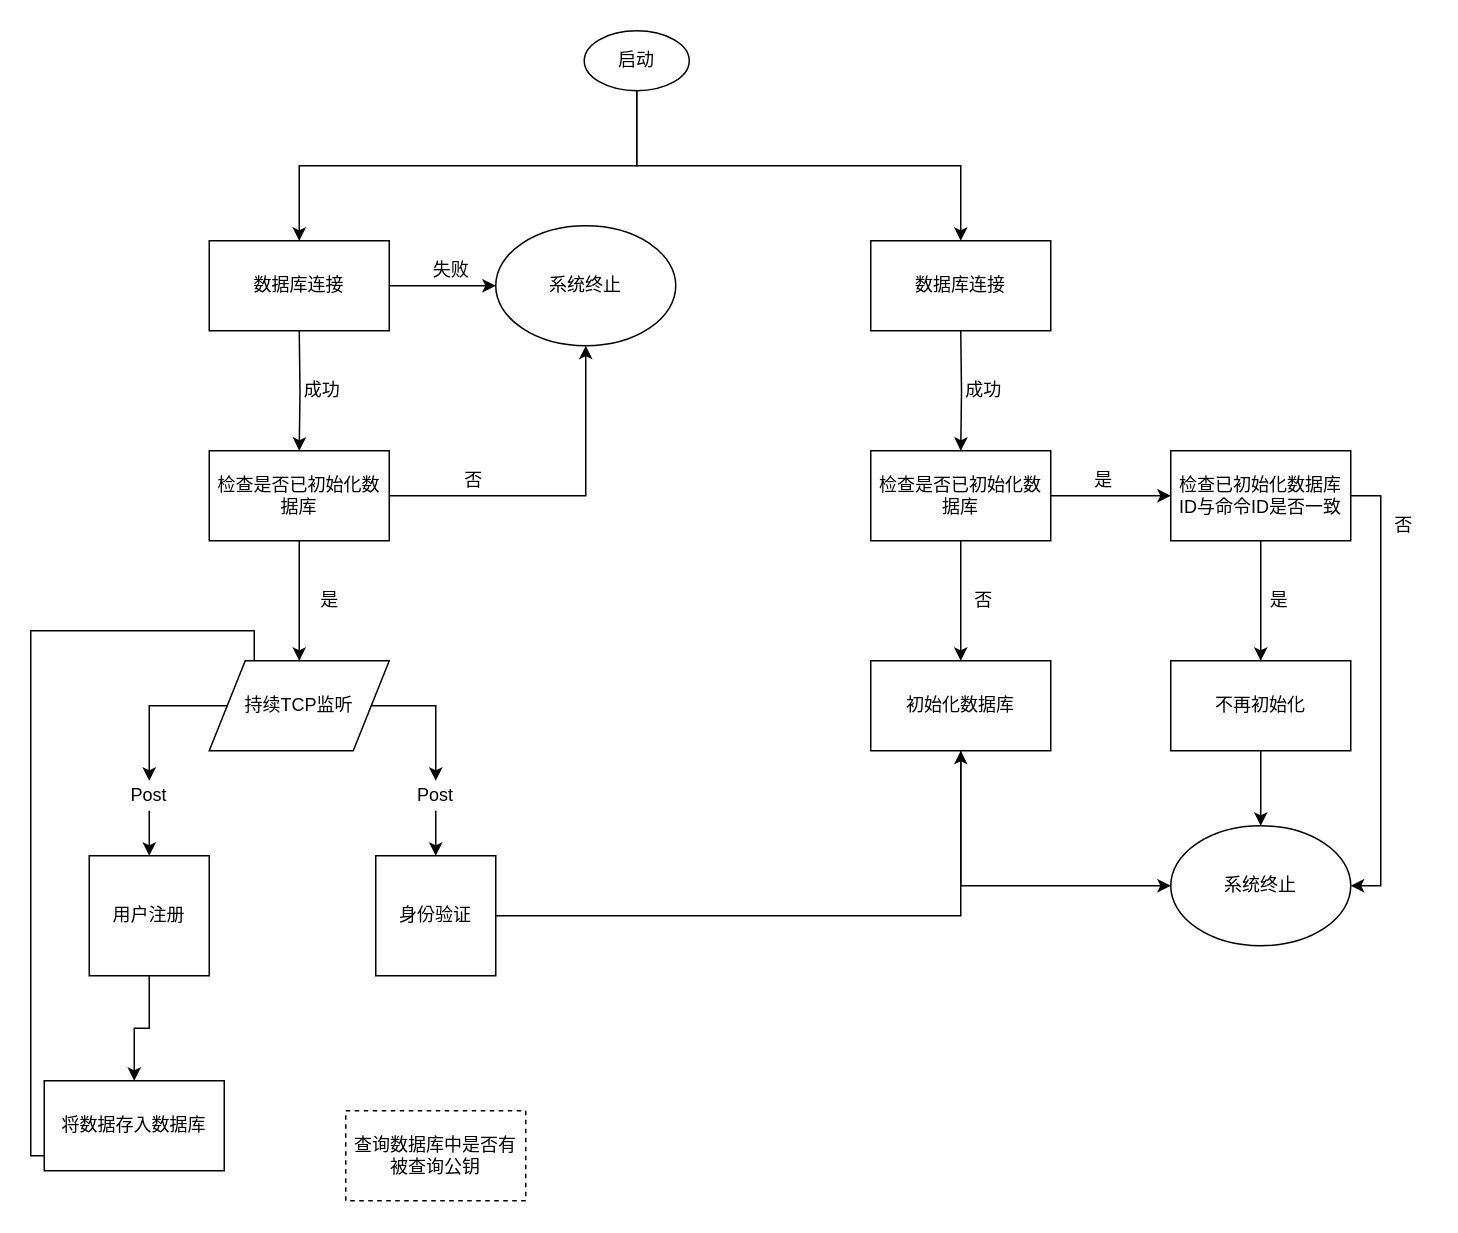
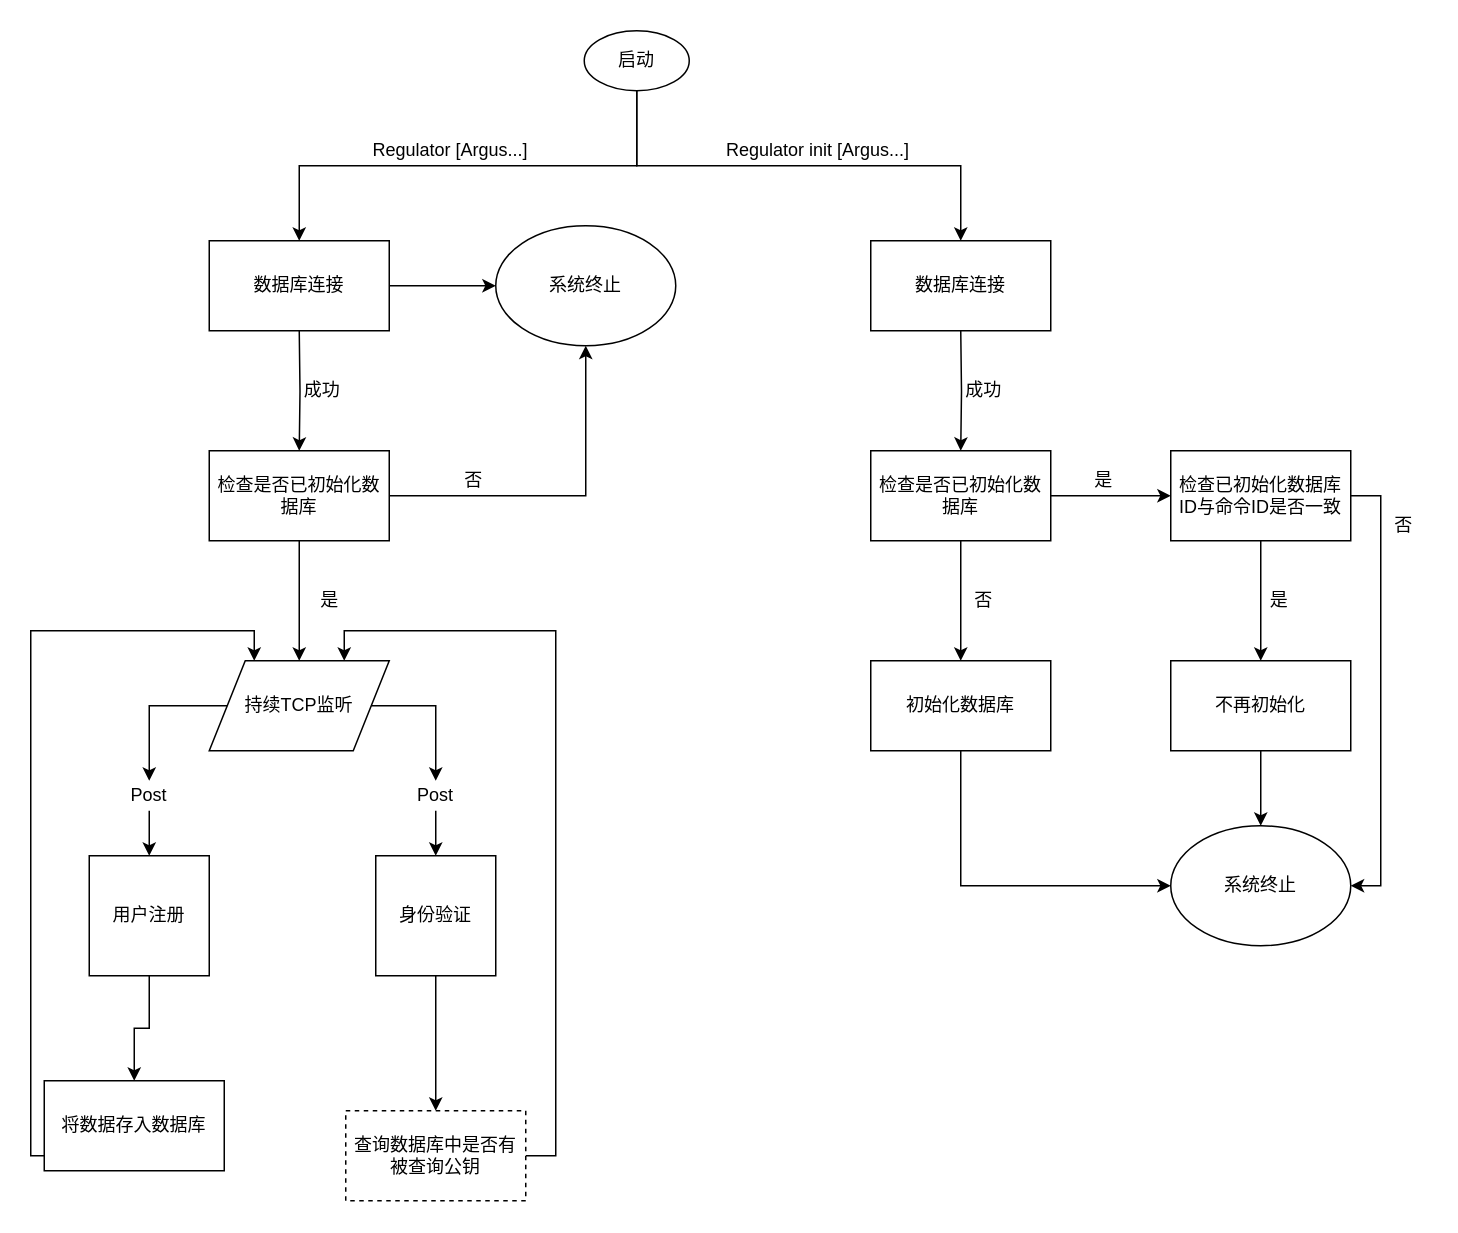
none -> (451, 151)
none -> (818, 151)
(451, 271) -> none
(254, 653) -> (254, 649)
none -> (556, 793)
(742, 916) -> (436, 1038)
